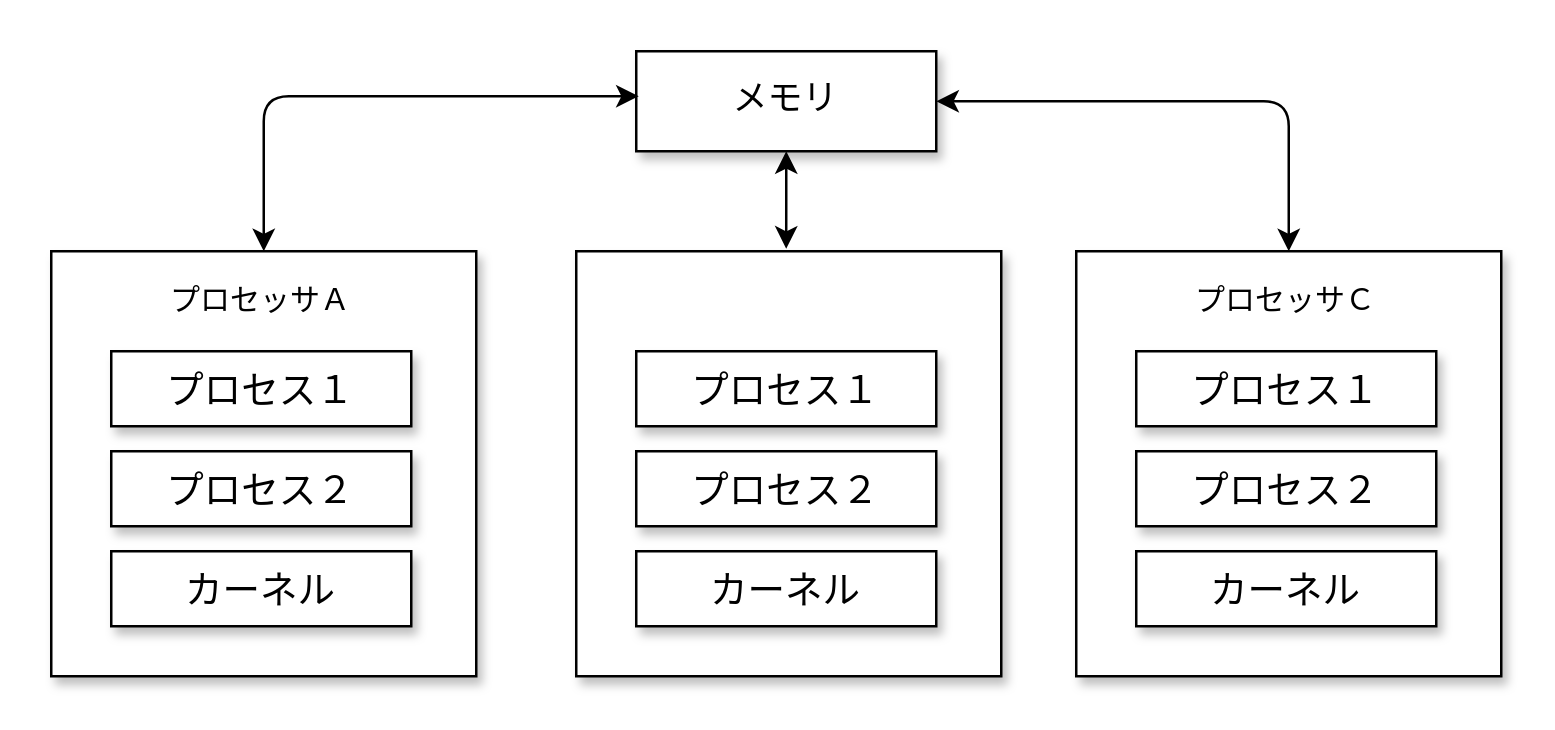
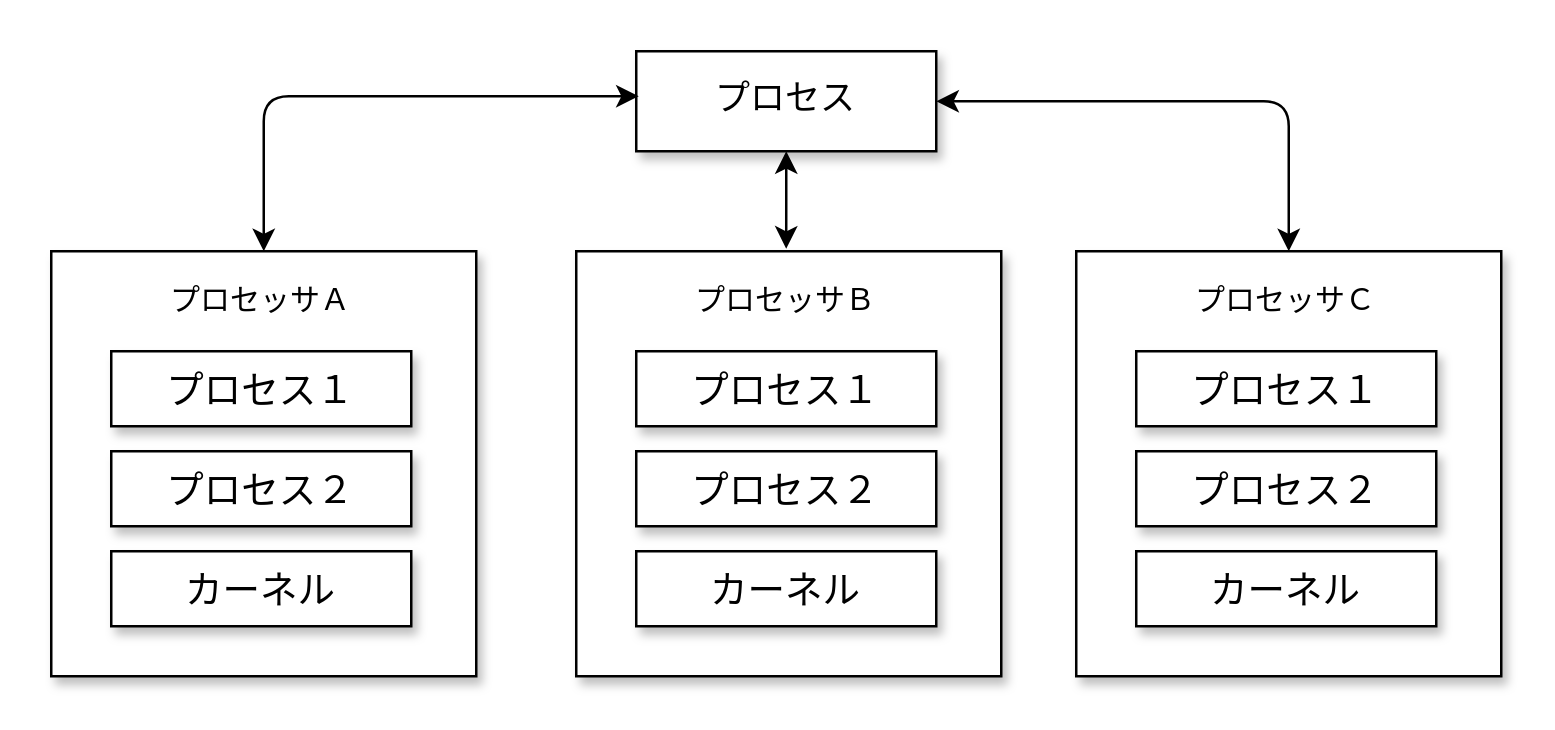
(786, 101) -> (786, 101)
none -> (786, 301)
